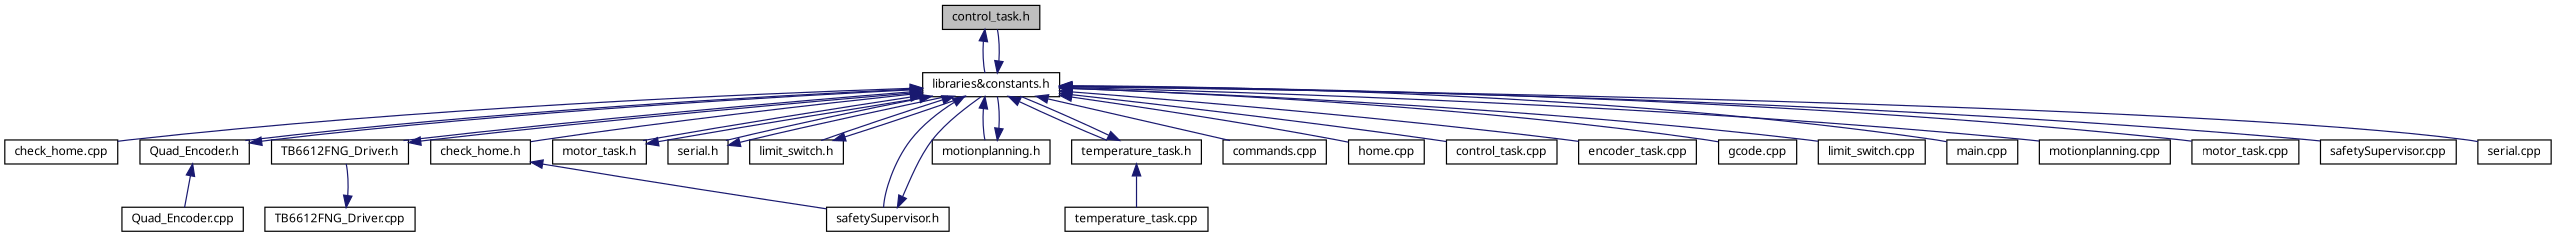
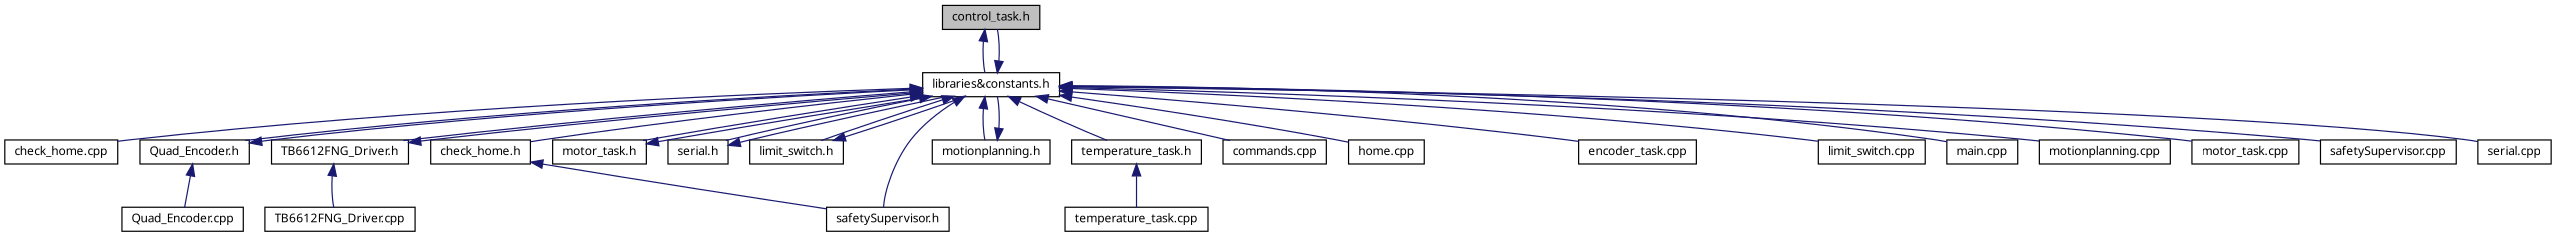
(1065, 115) -> none
(933, 139) -> none
(1502, 152) -> none
(1758, 152) -> none
(348, 180) -> (332, 192)
